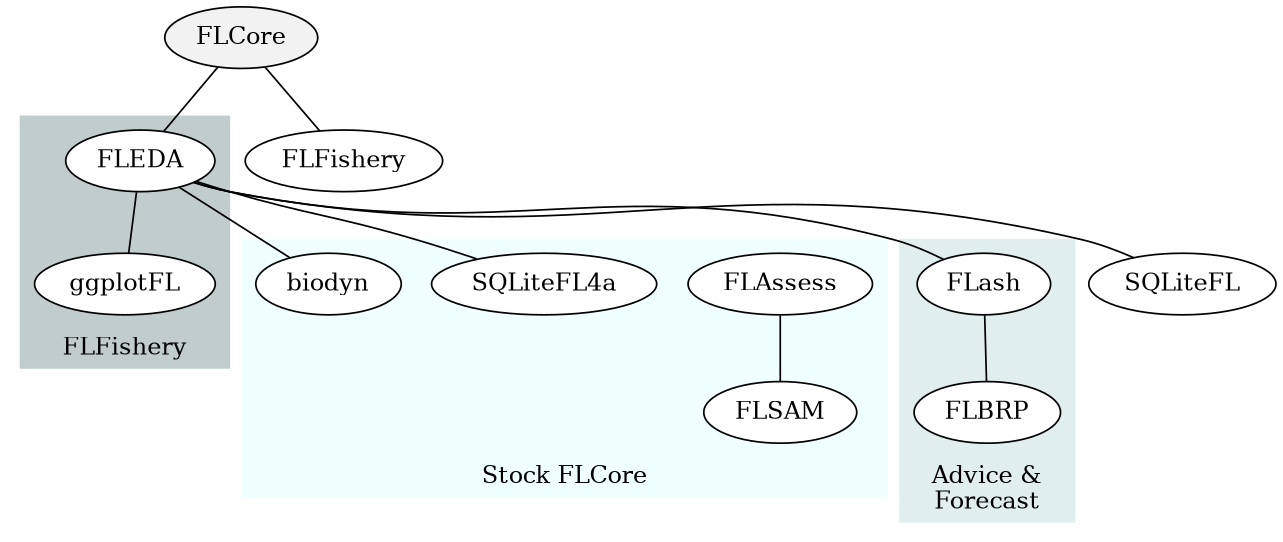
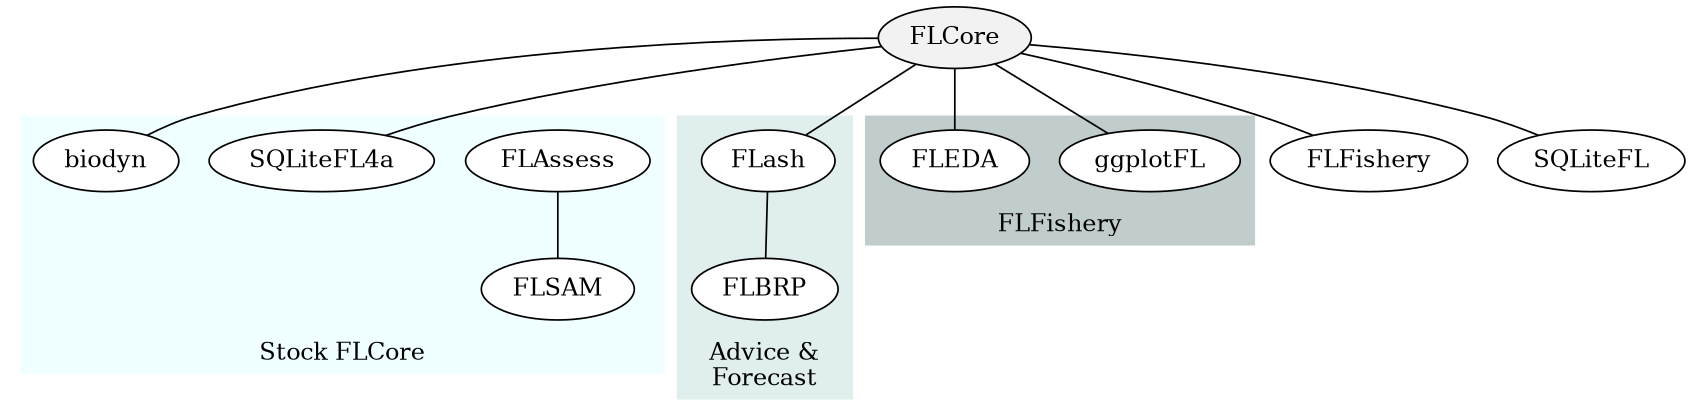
(784, 205) -> (1287, 76)
(571, 209) -> (861, 100)
(337, 219) -> (631, 80)
(133, 223) -> (1052, 99)
(240, 226) -> (508, 58)
